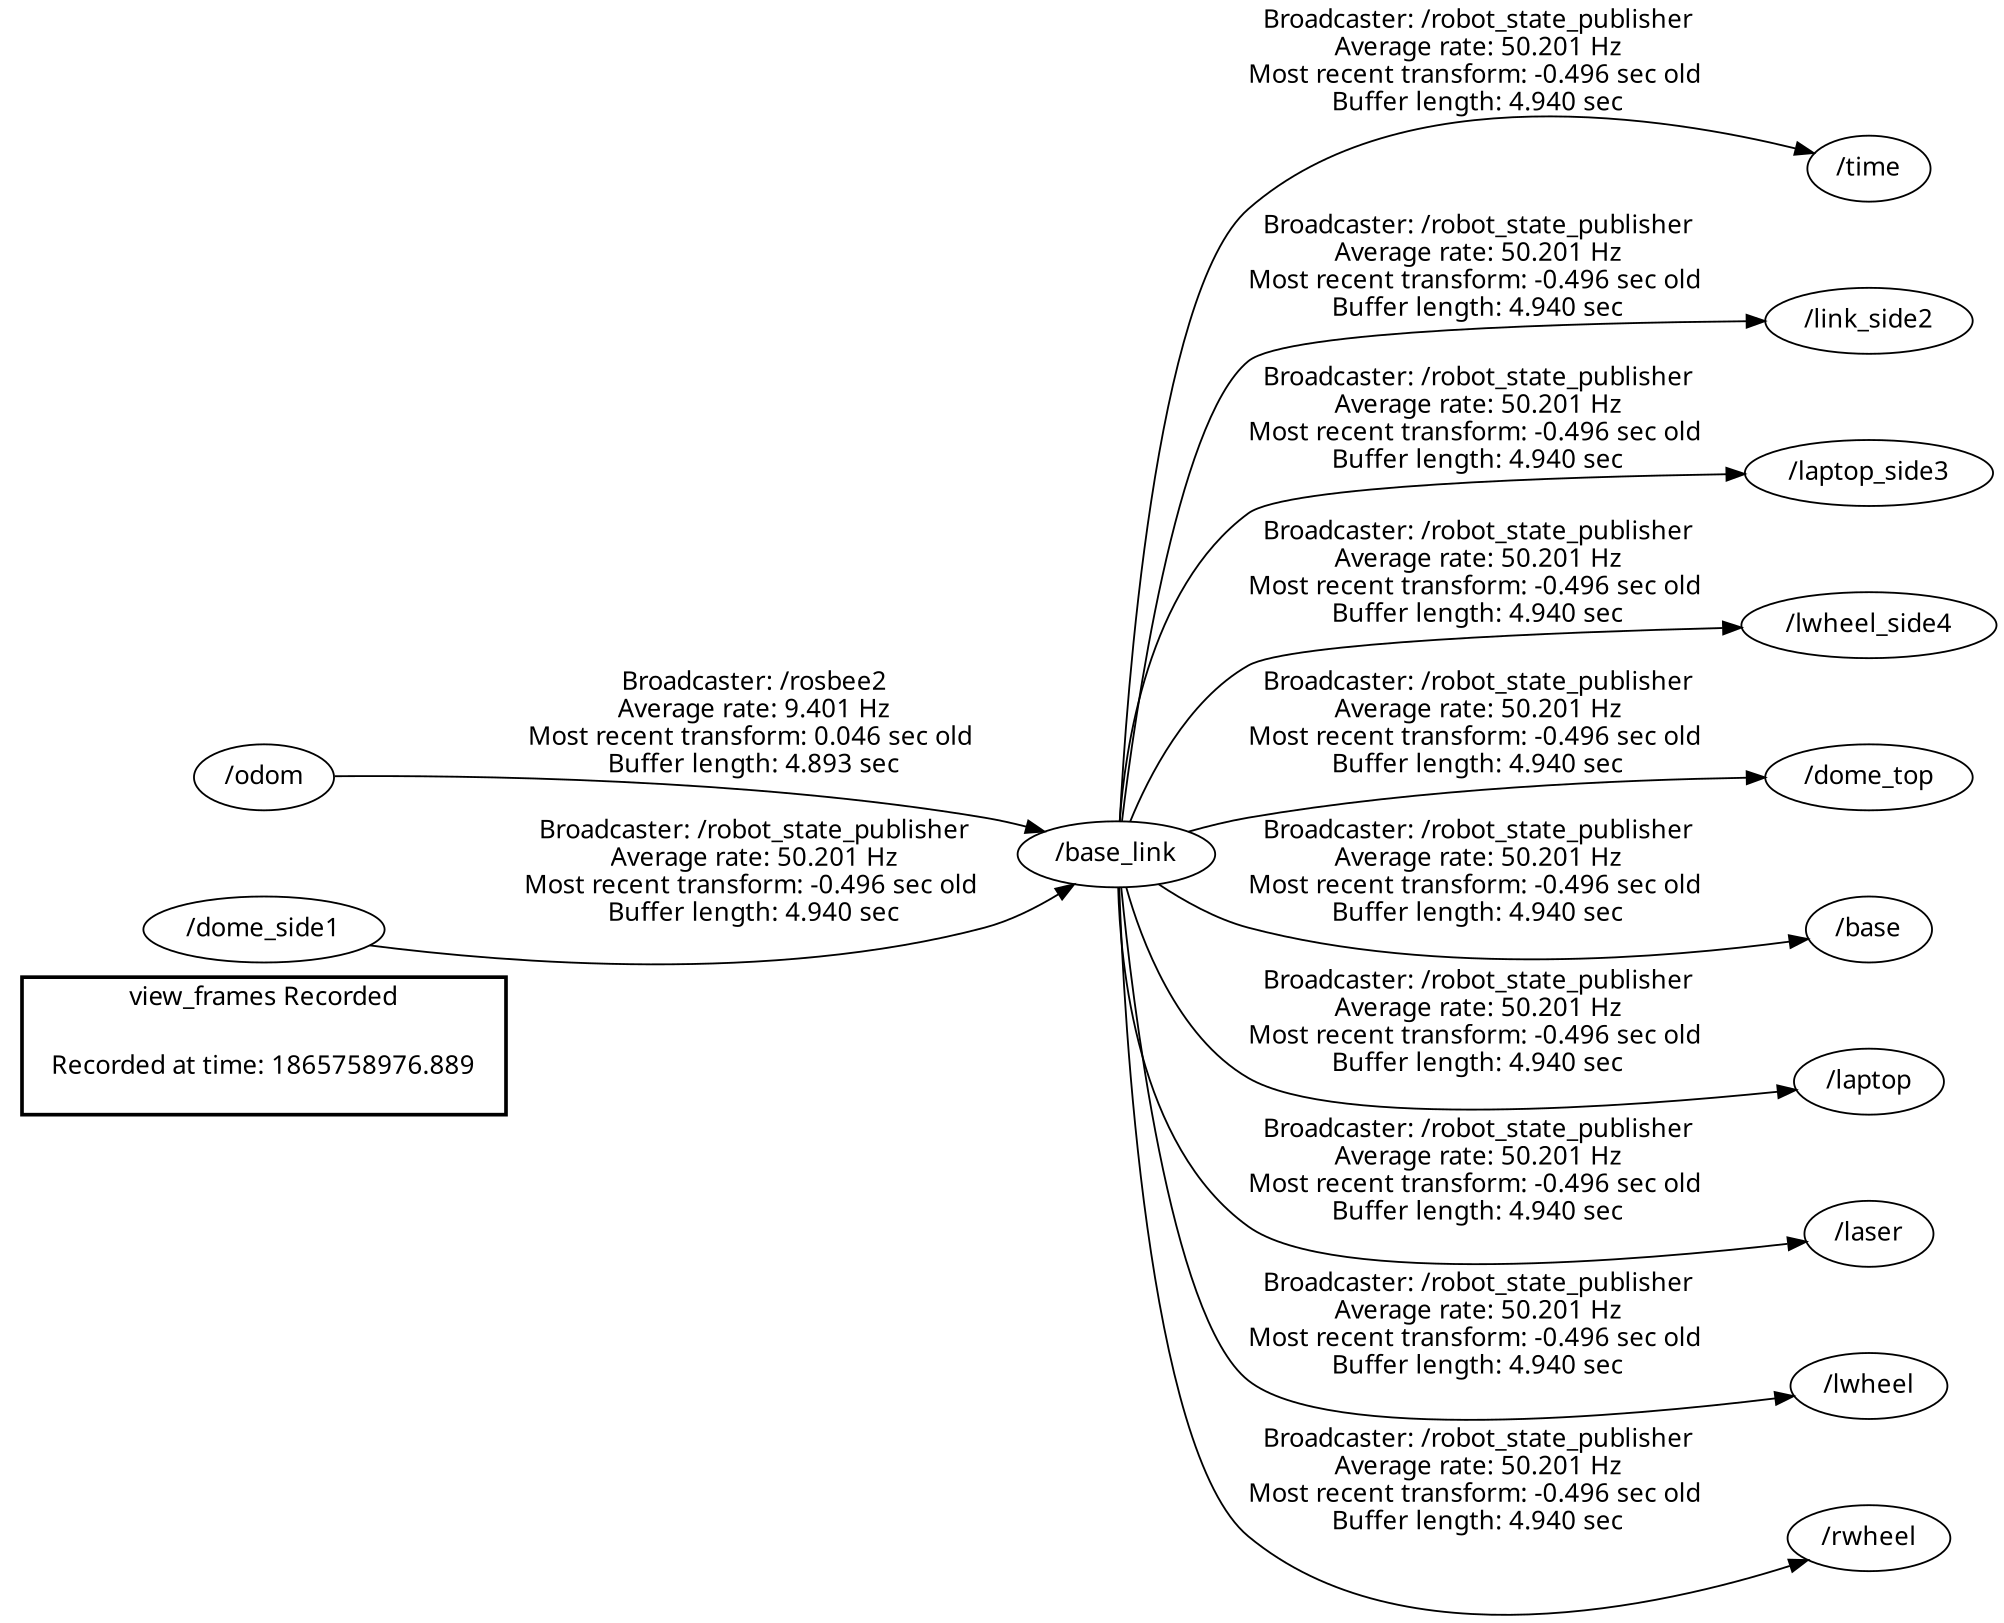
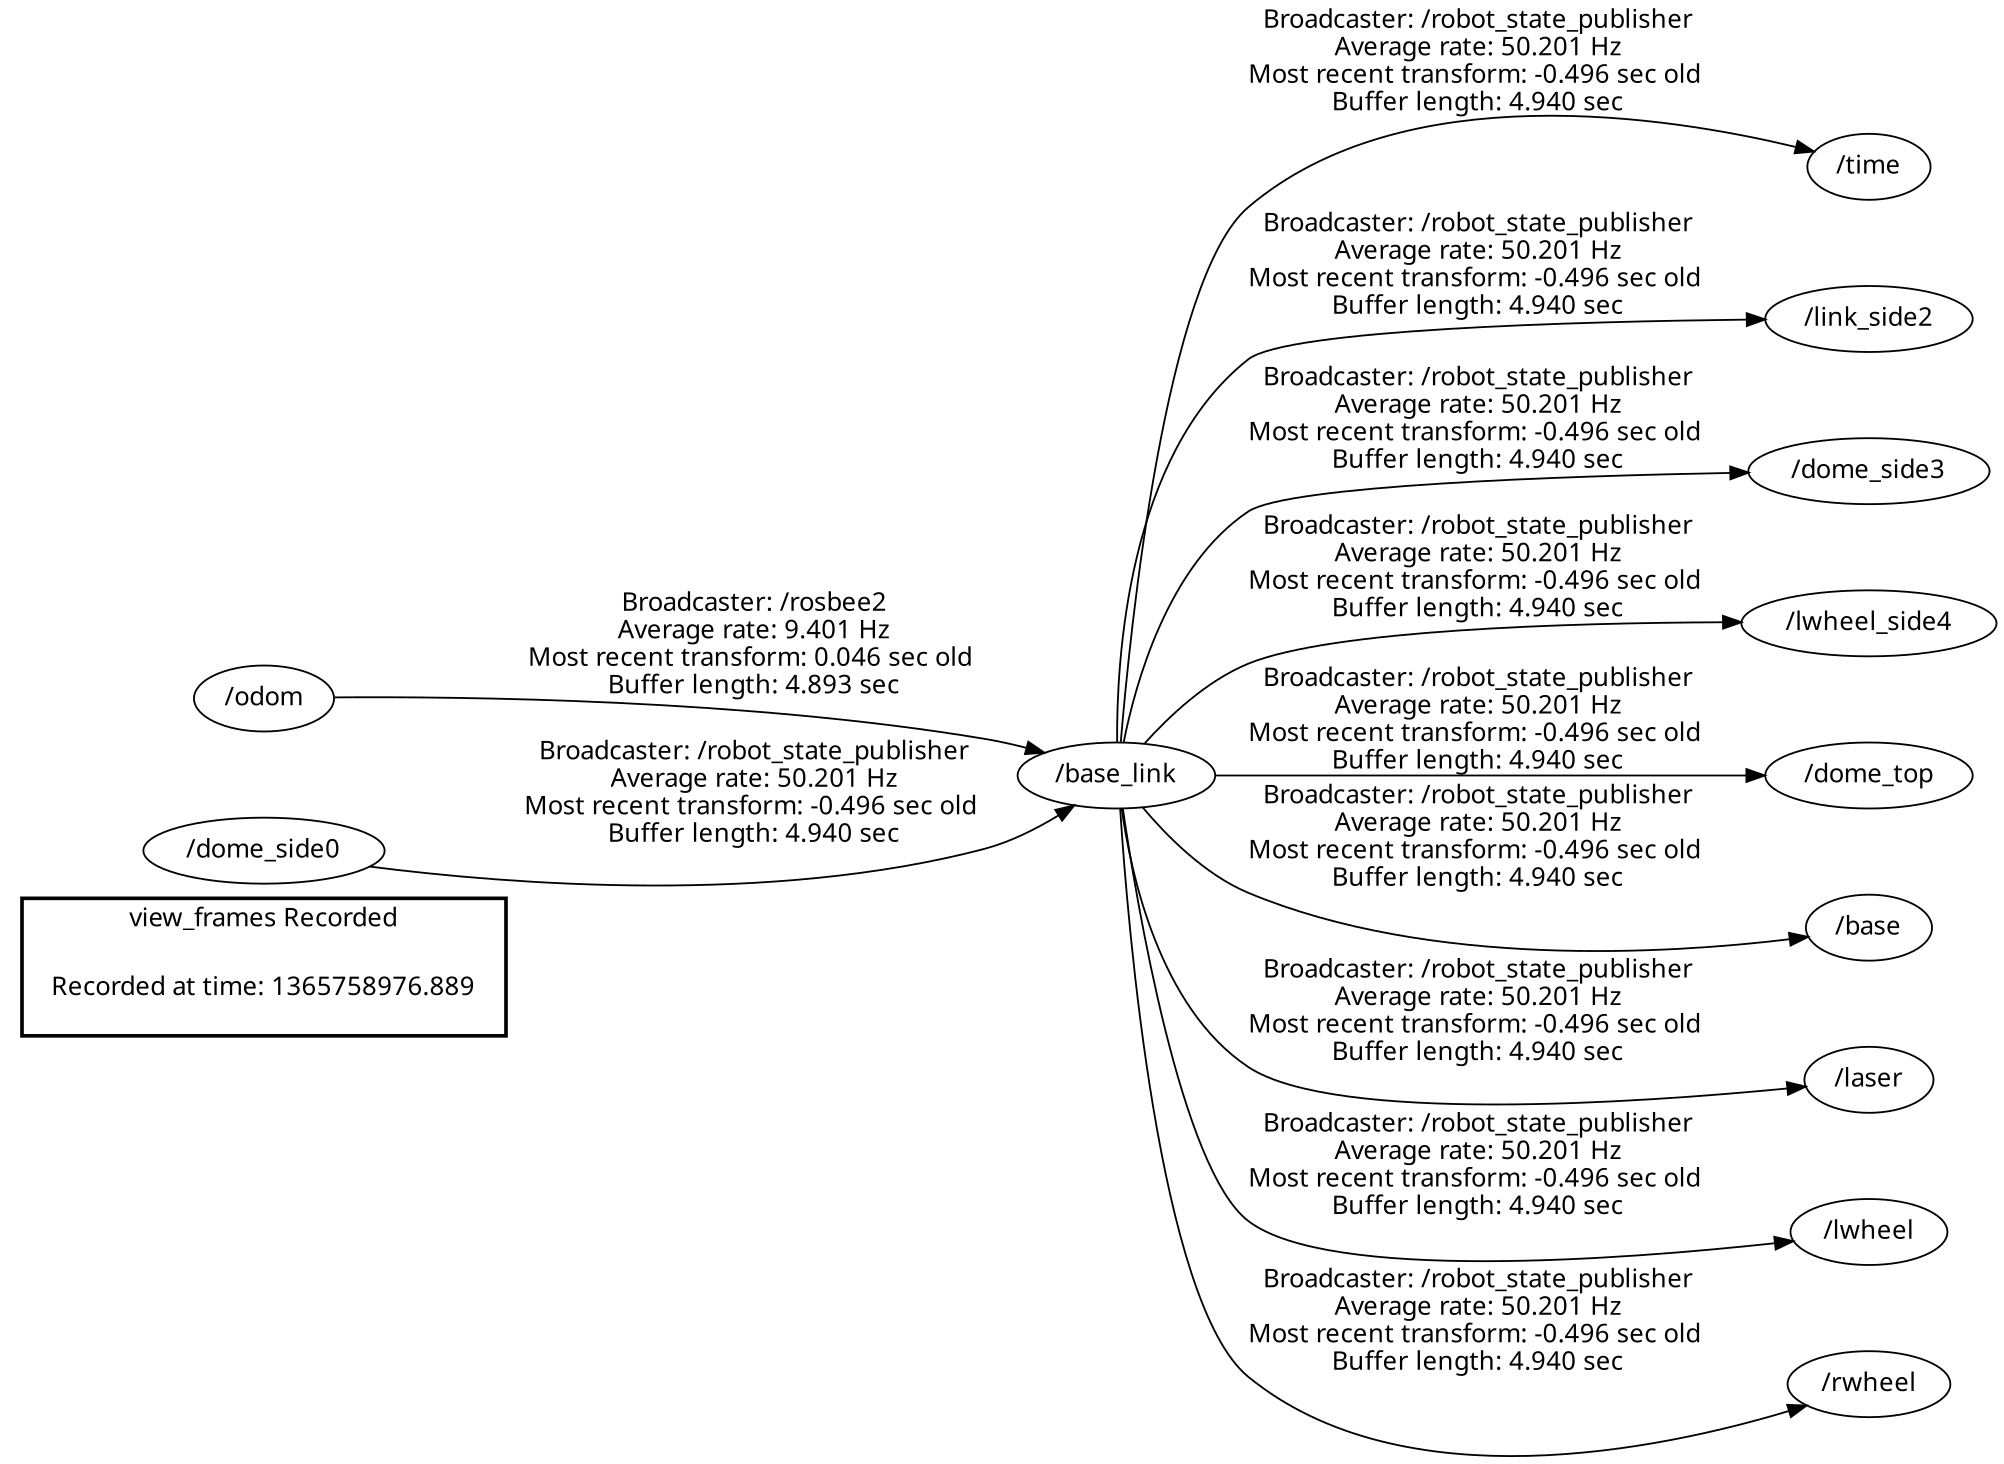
(1869, 473) -> (1869, 471)
(264, 930) -> (264, 851)
(264, 1067) -> (264, 988)
(1869, 1082) -> none
